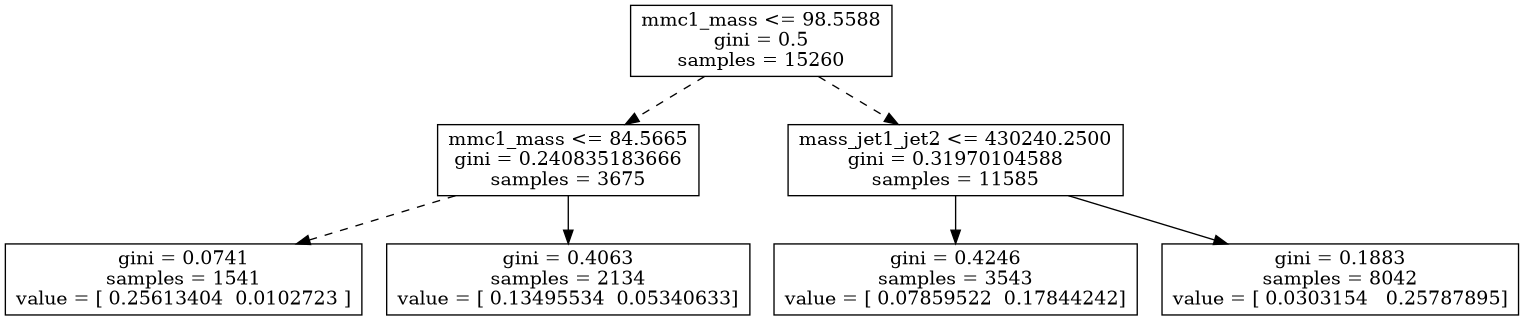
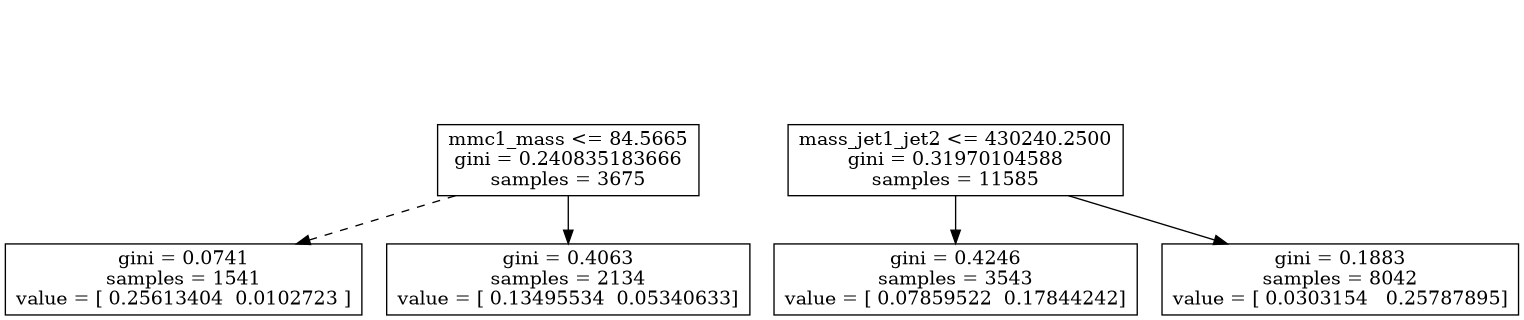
(761, 41) -> none
